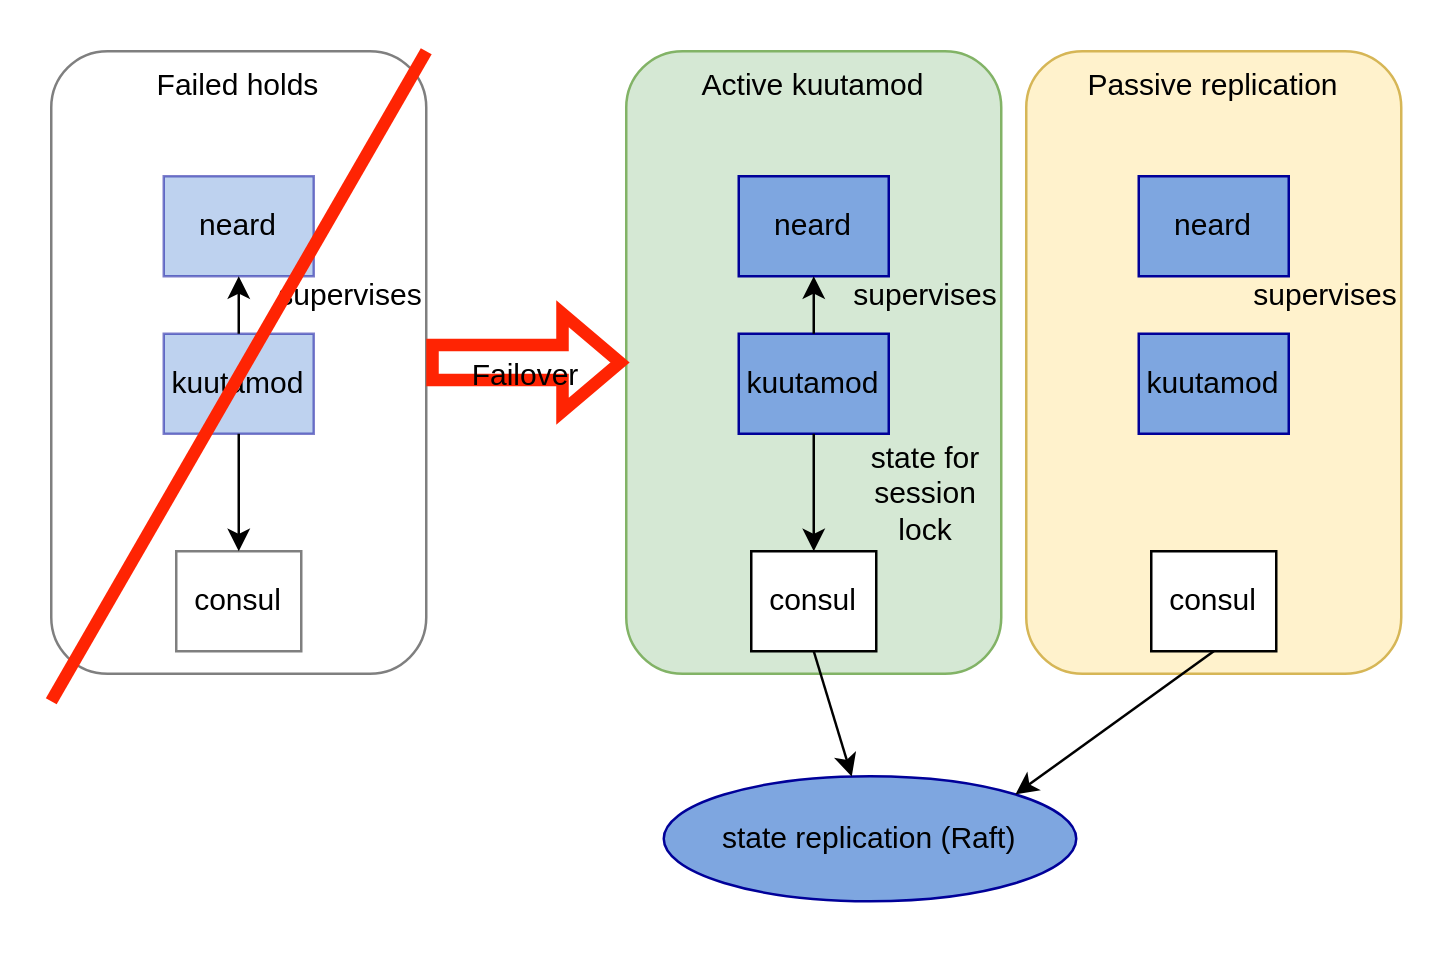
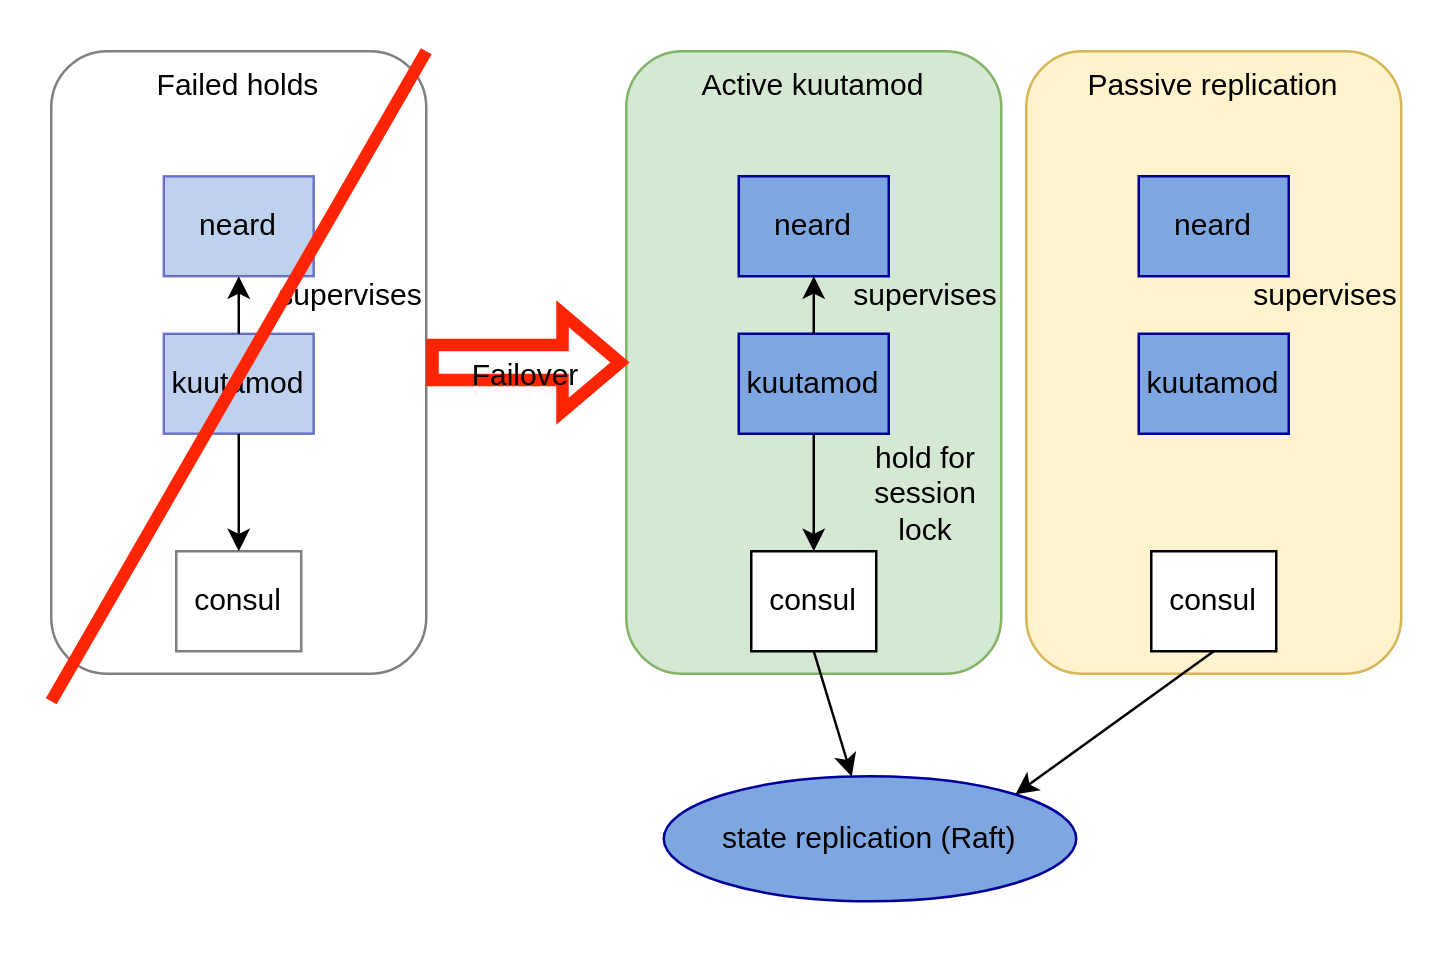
(926, 494) -> (926, 494)
